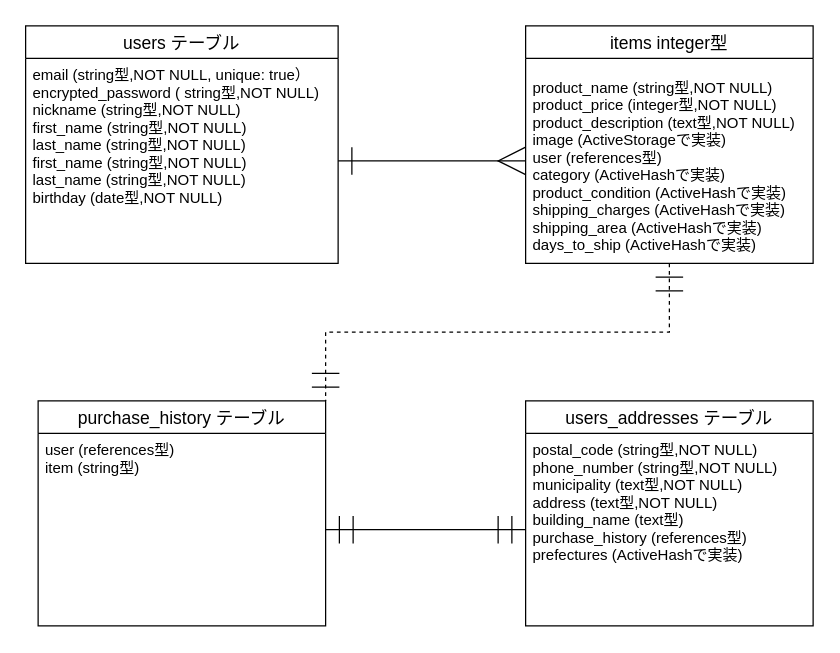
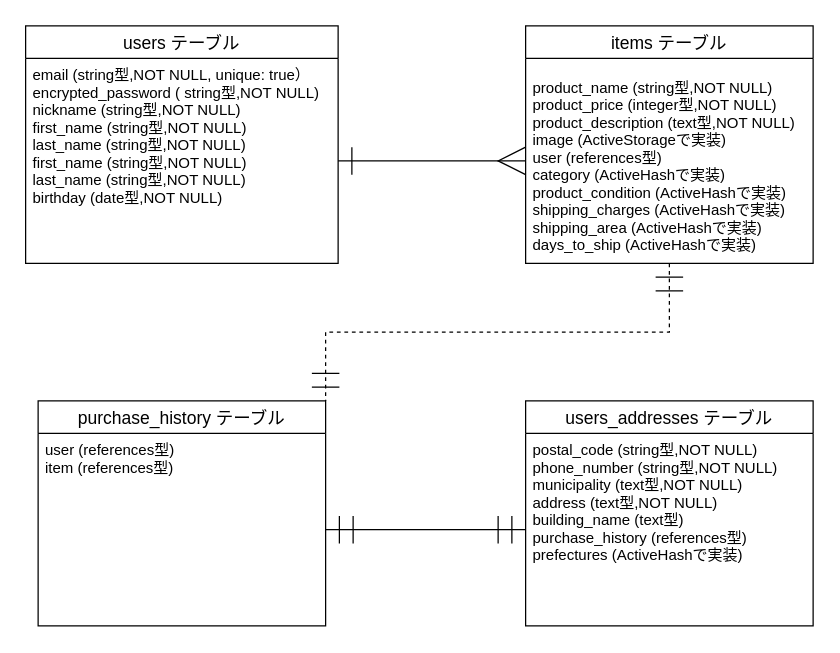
(669, 43) -> (669, 43)
(122, 450) -> (122, 450)
